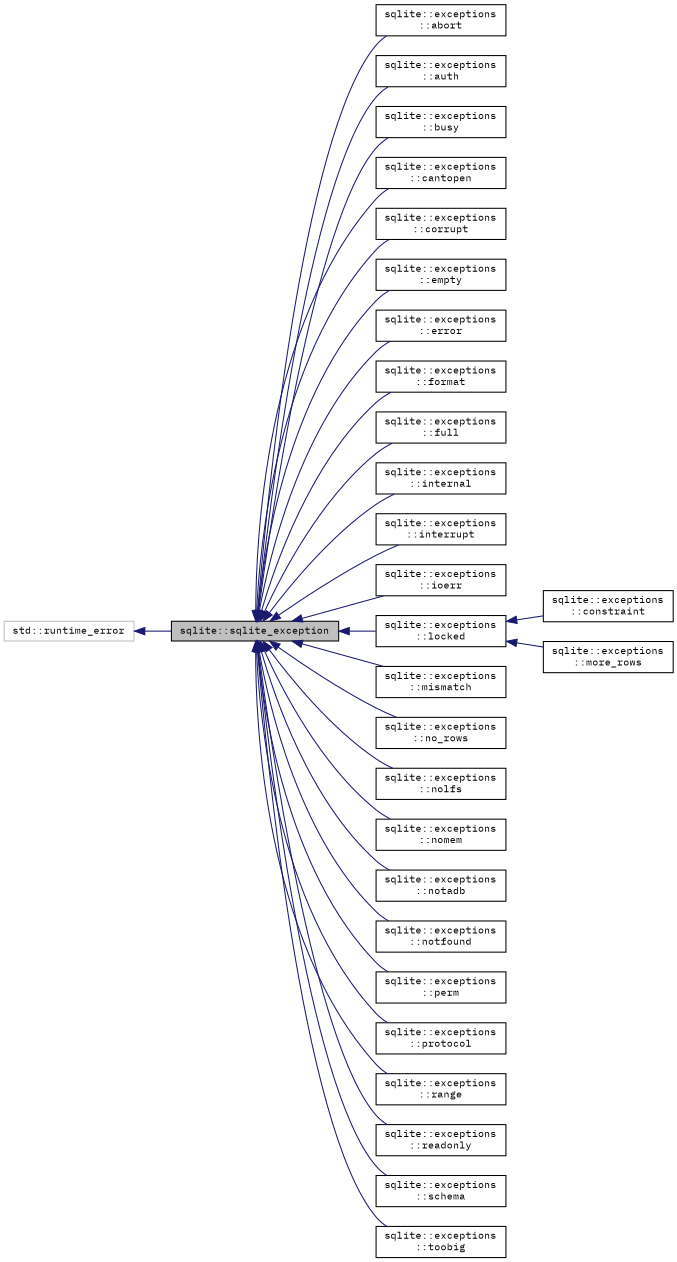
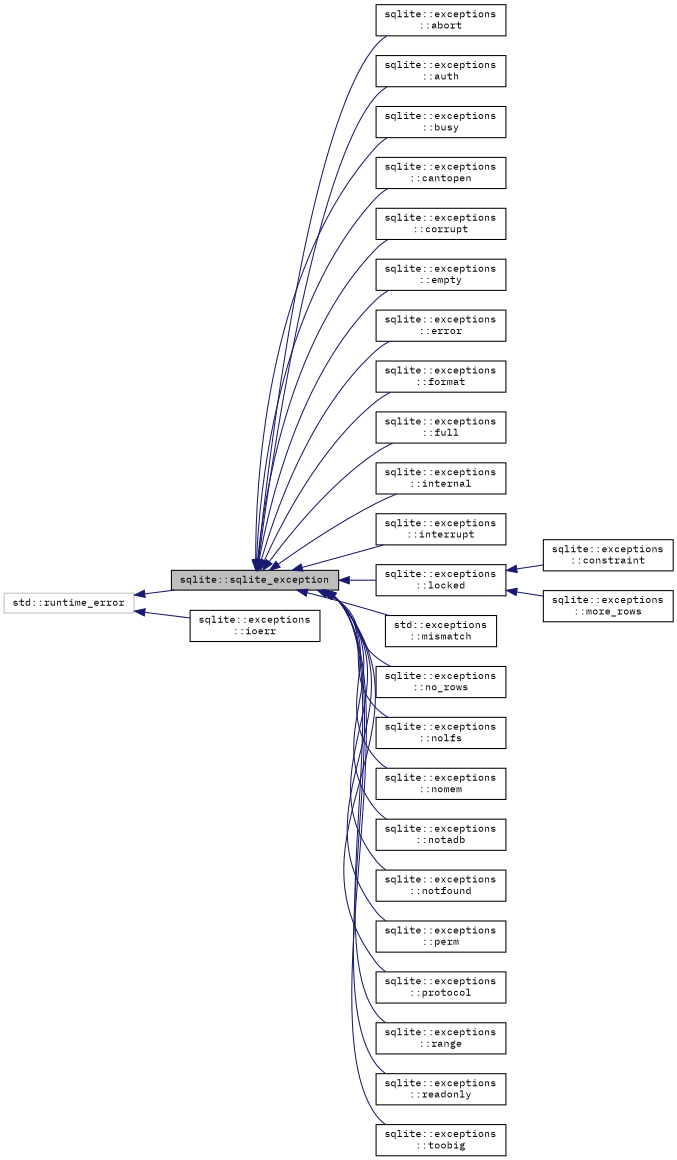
(343, 607) -> (168, 615)
(441, 682) -> (441, 631)
(441, 1191) -> none
